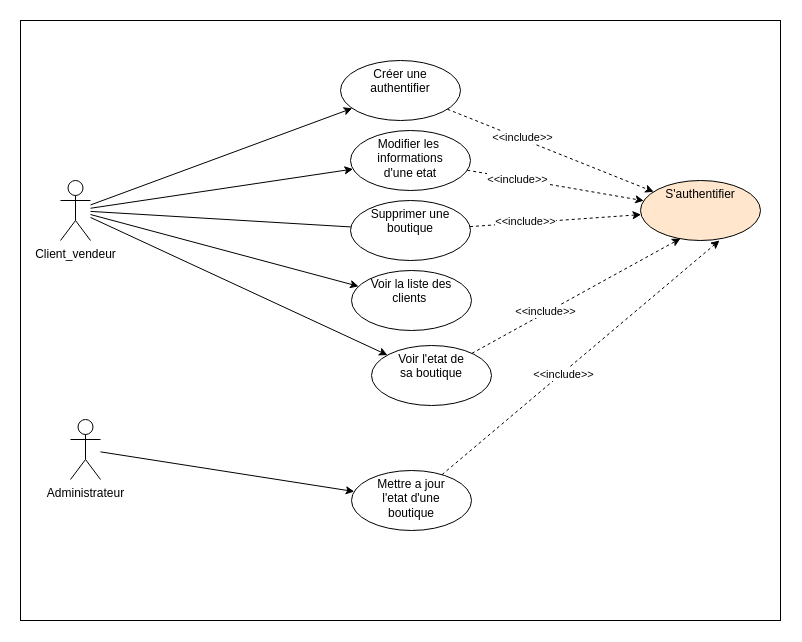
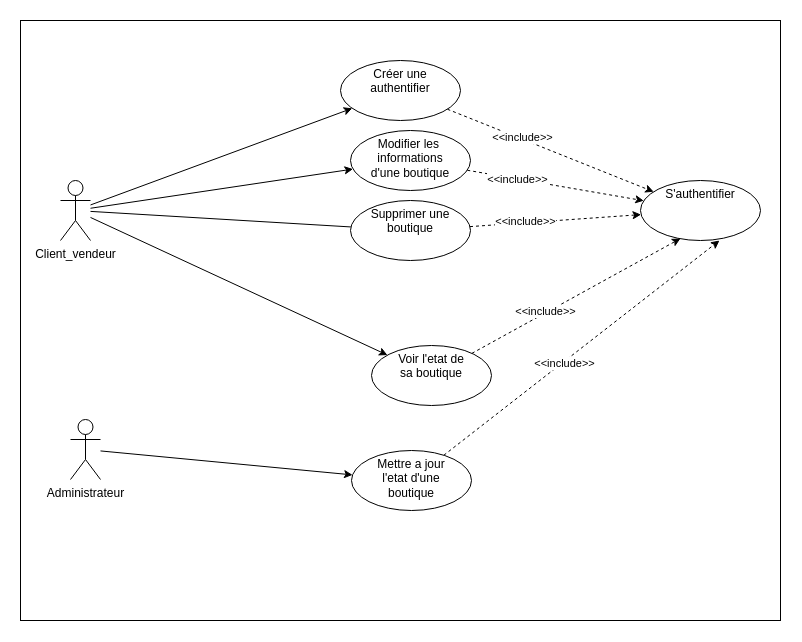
(411, 159) -> (411, 159)
(701, 211) -> (701, 211)
(221, 249) -> none
(412, 301) -> none
(412, 501) -> (412, 481)
